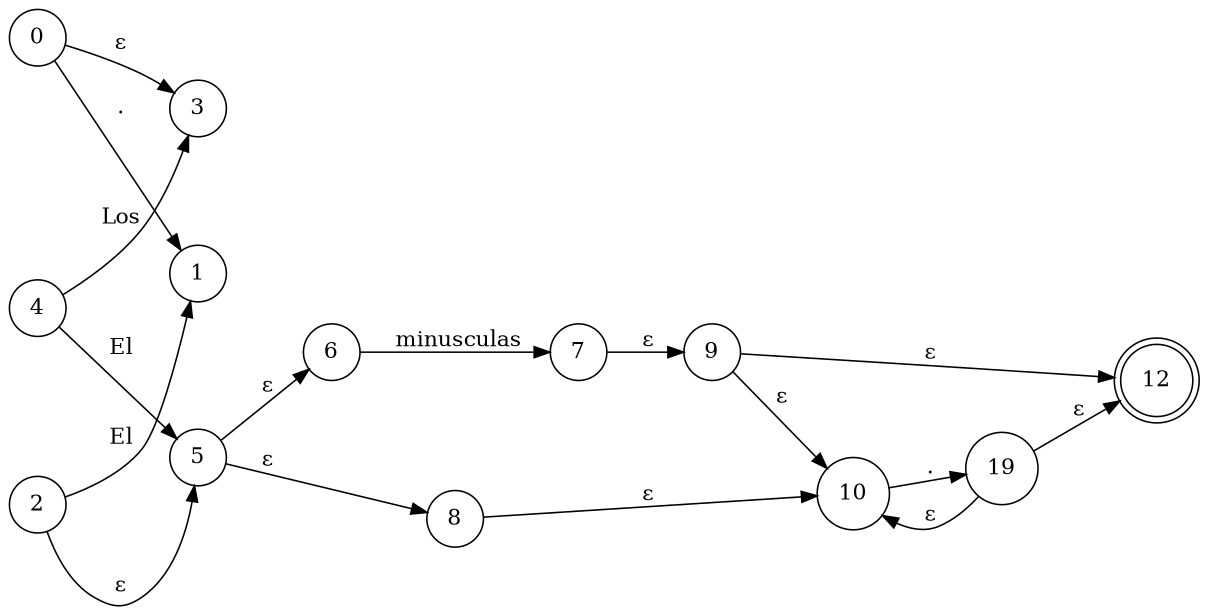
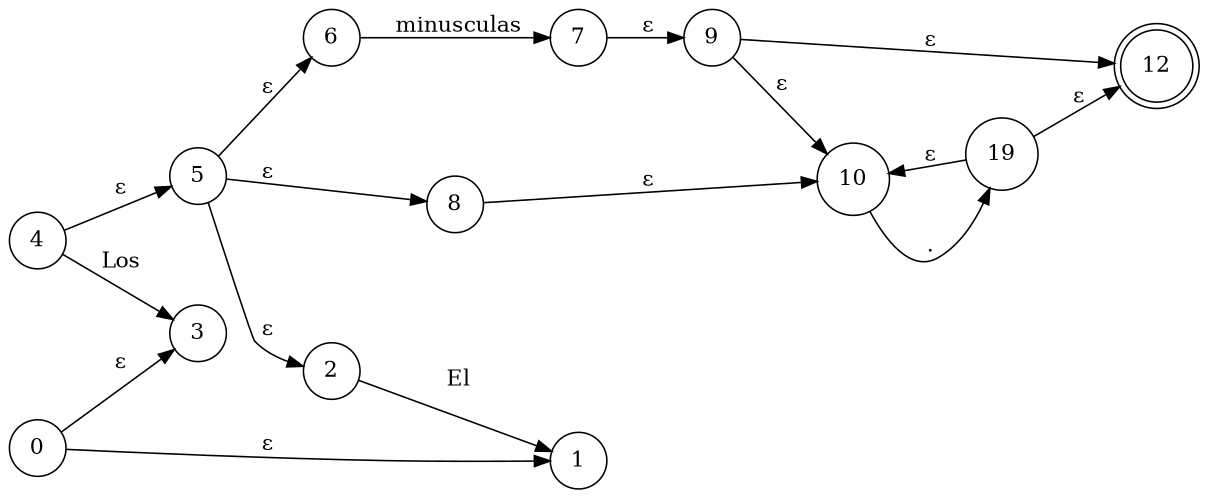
(118, 108) -> (265, 444)
(118, 348) -> (118, 188)
(132, 603) -> (237, 291)
